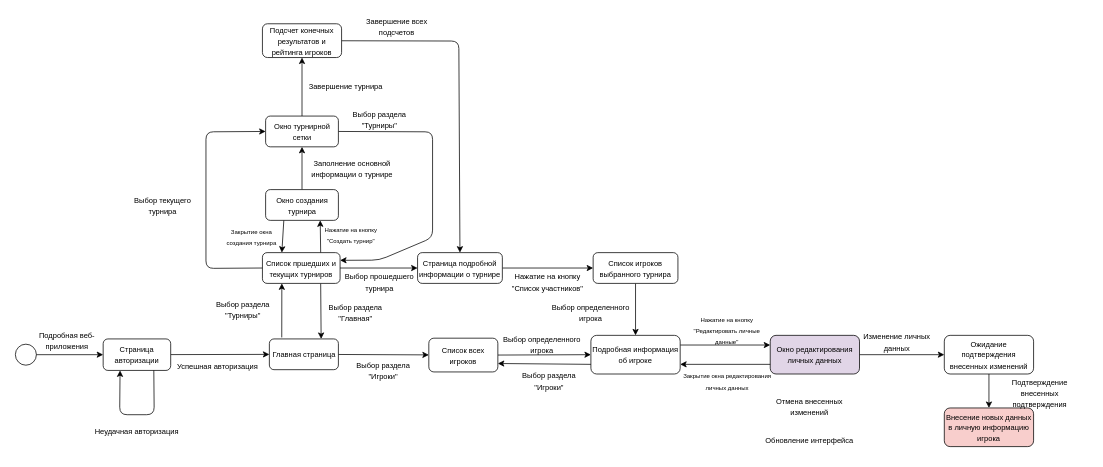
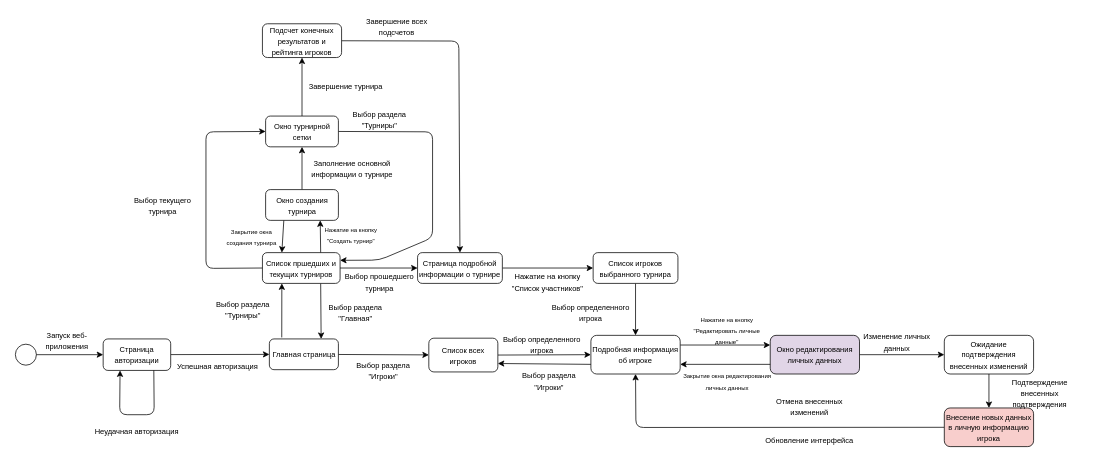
(67, 340) -> (67, 340)
none -> (768, 427)
